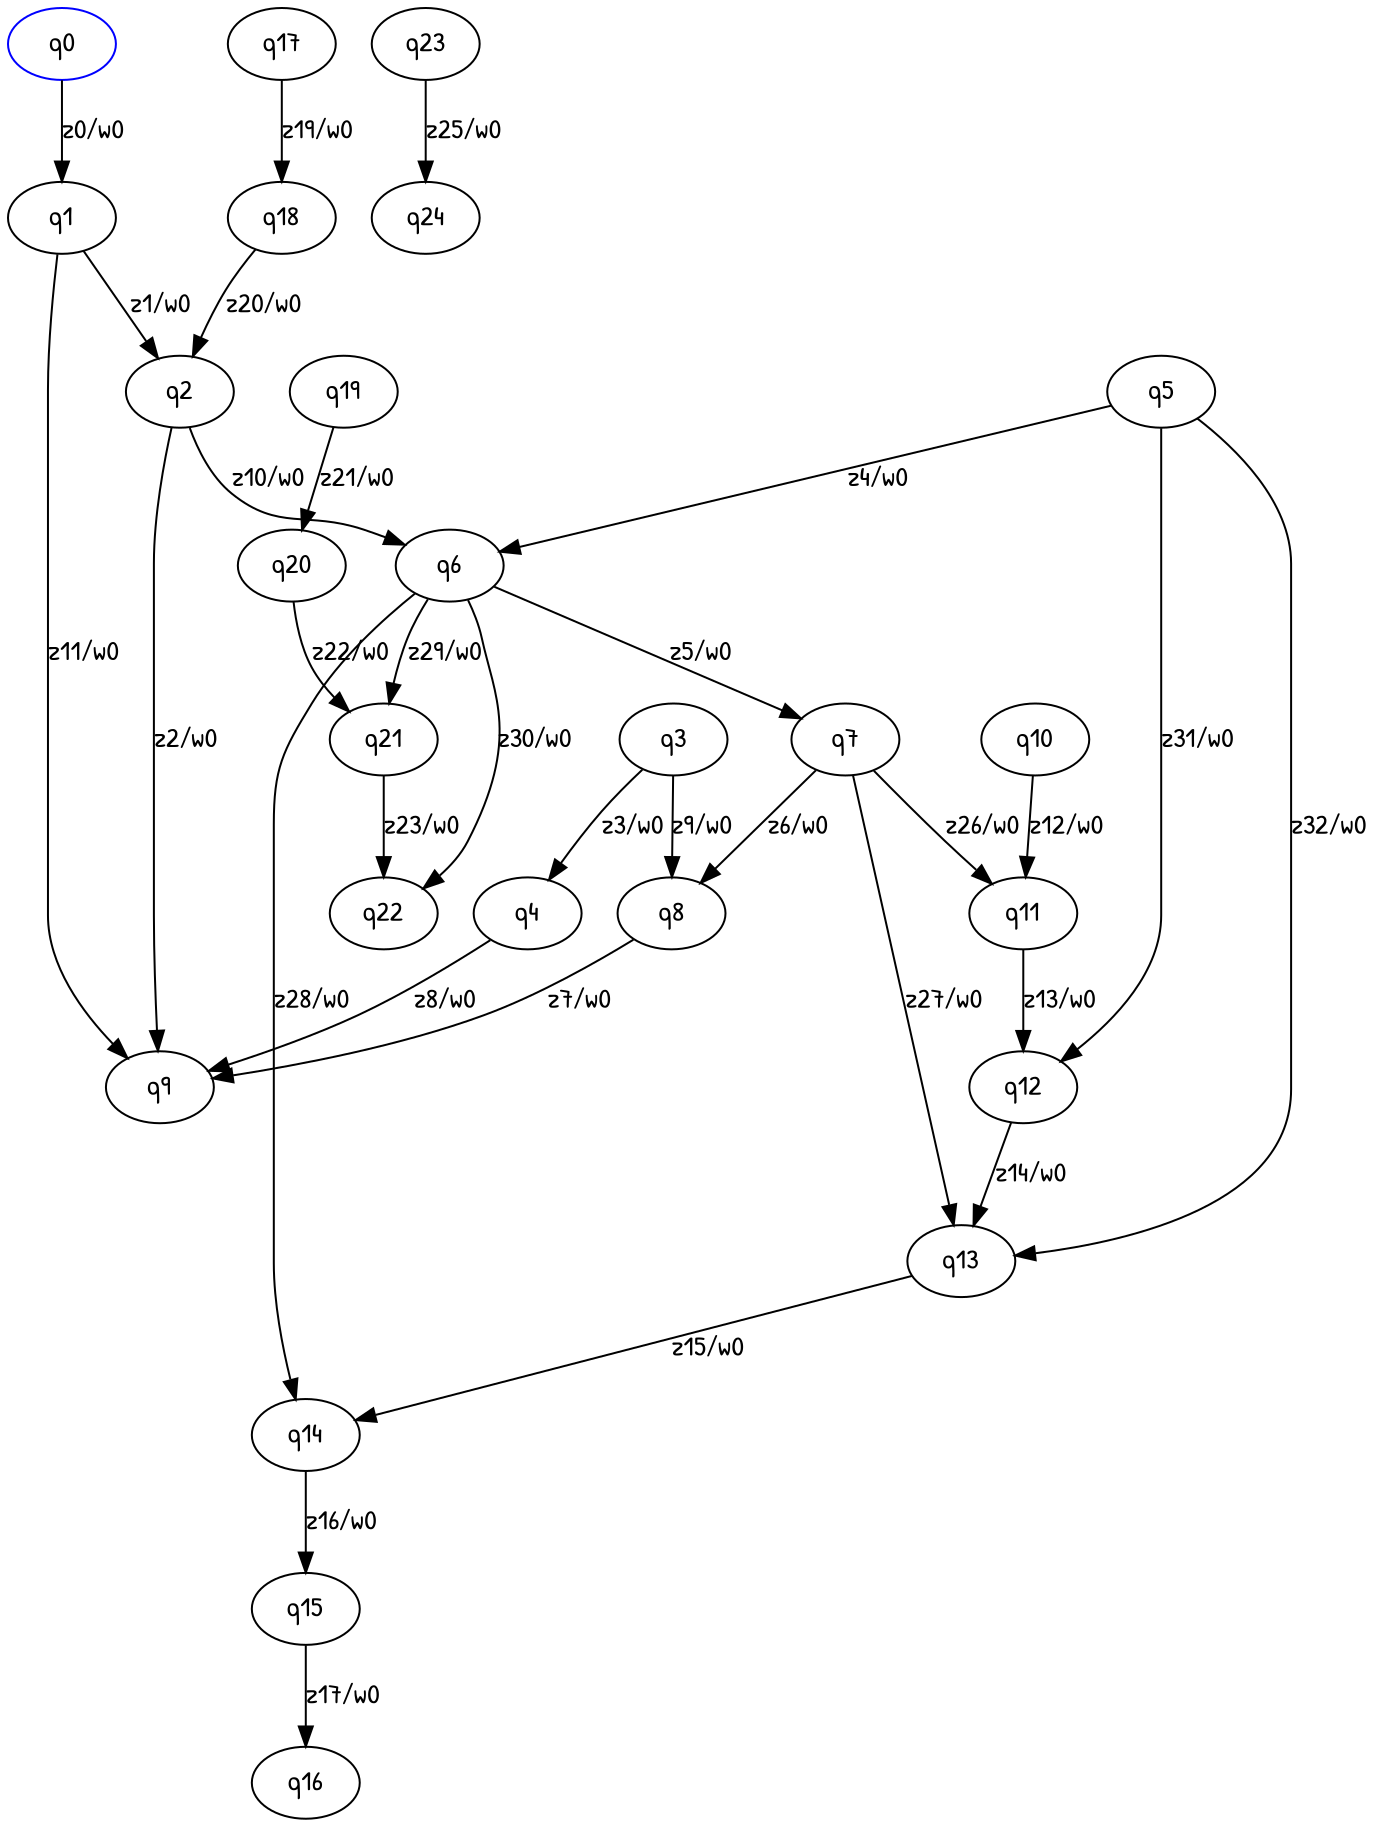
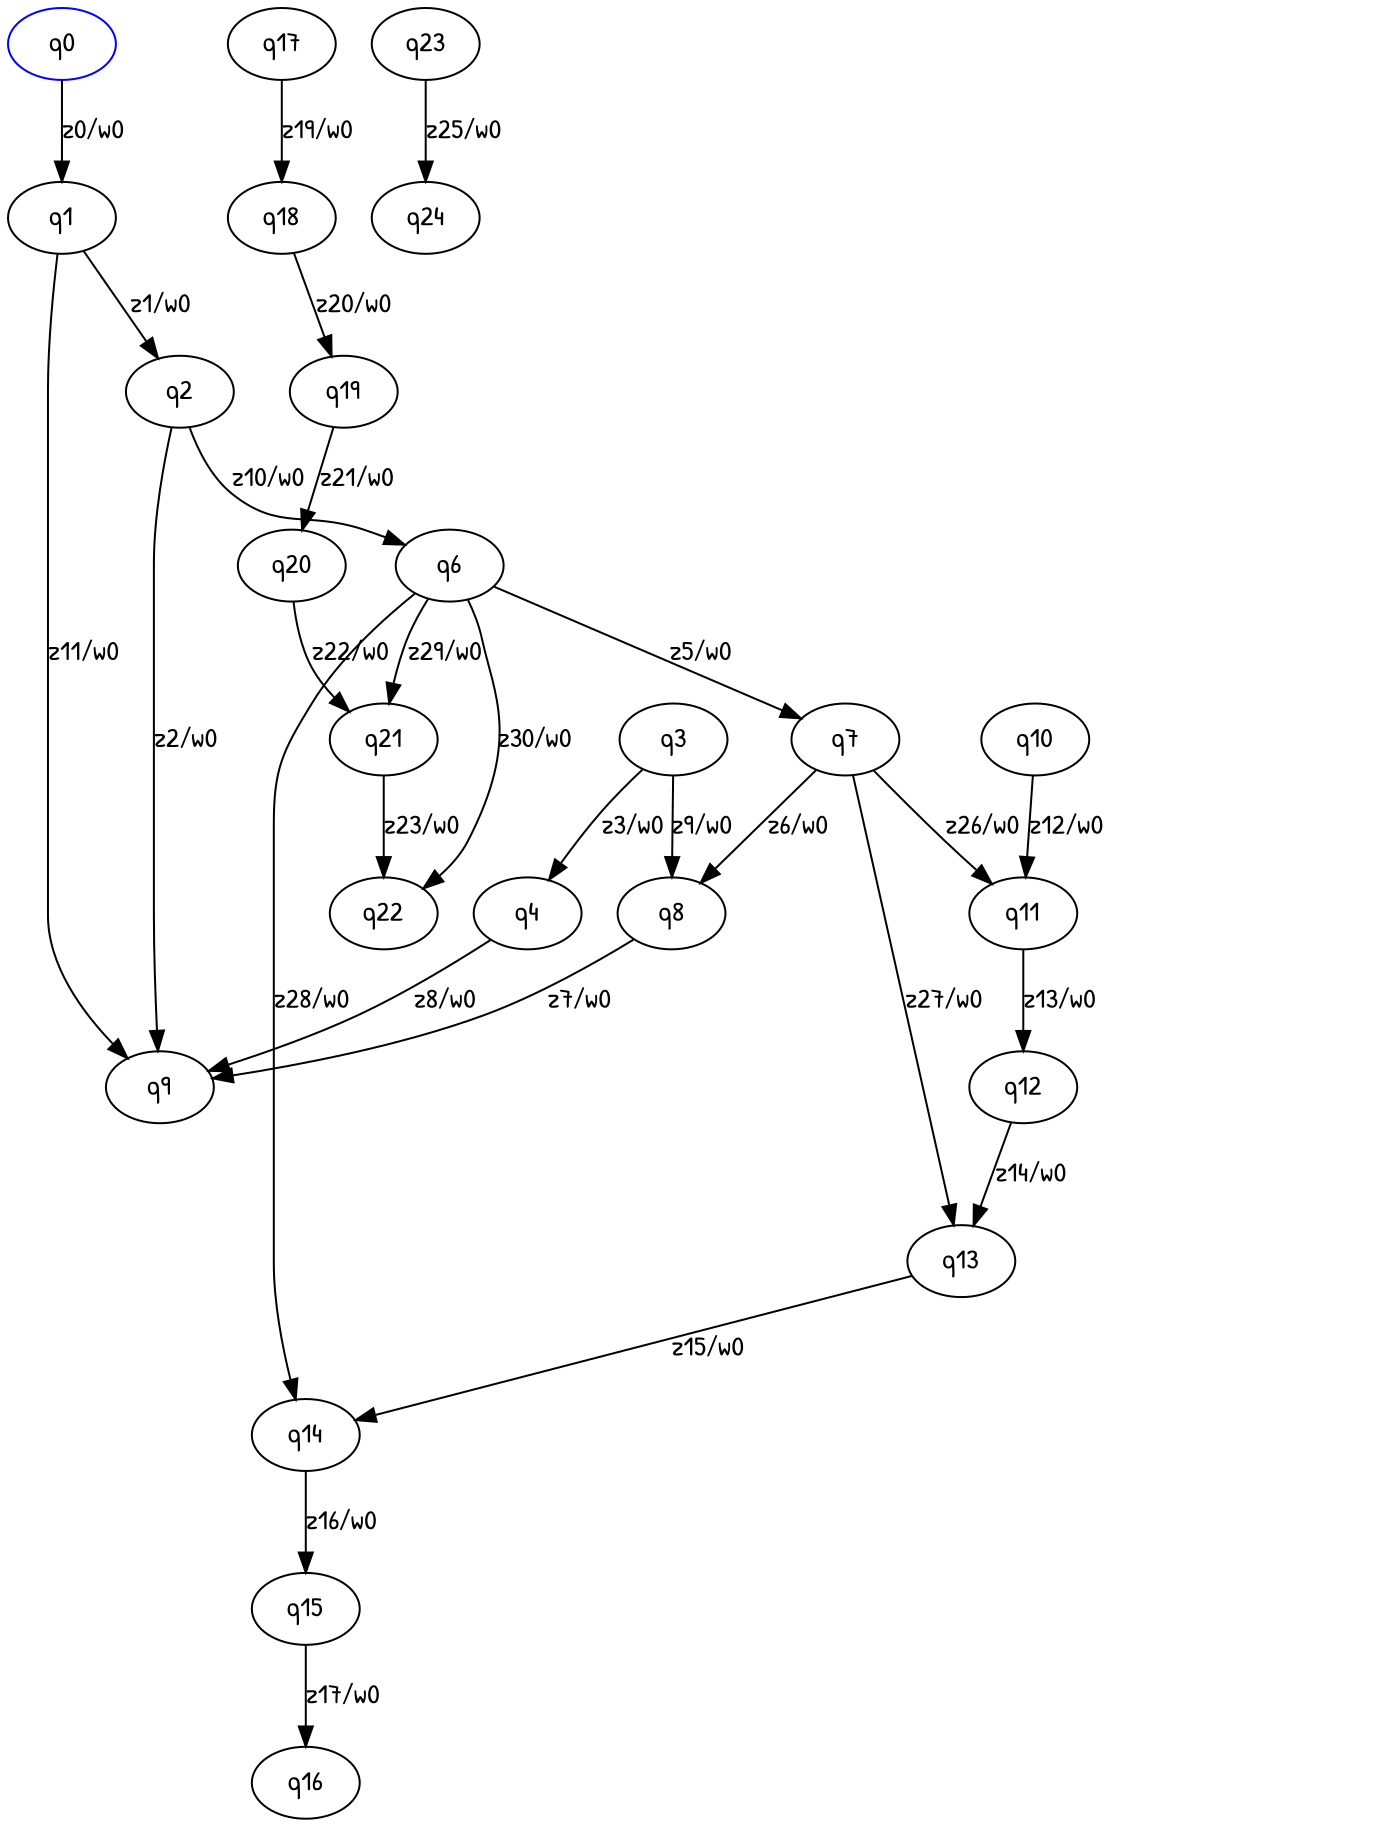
(225, 291) -> (309, 295)
(1161, 392) -> none
